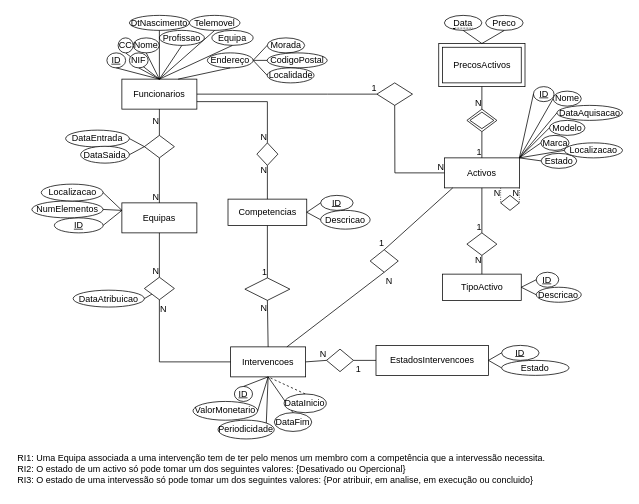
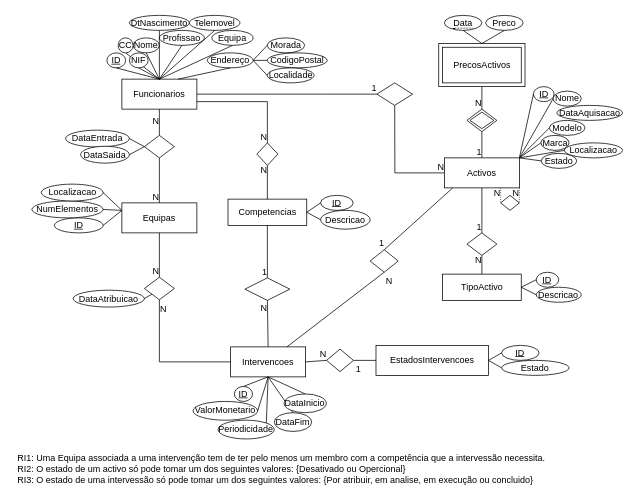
(547, 125) -> none
(289, 386) -> (289, 386)
